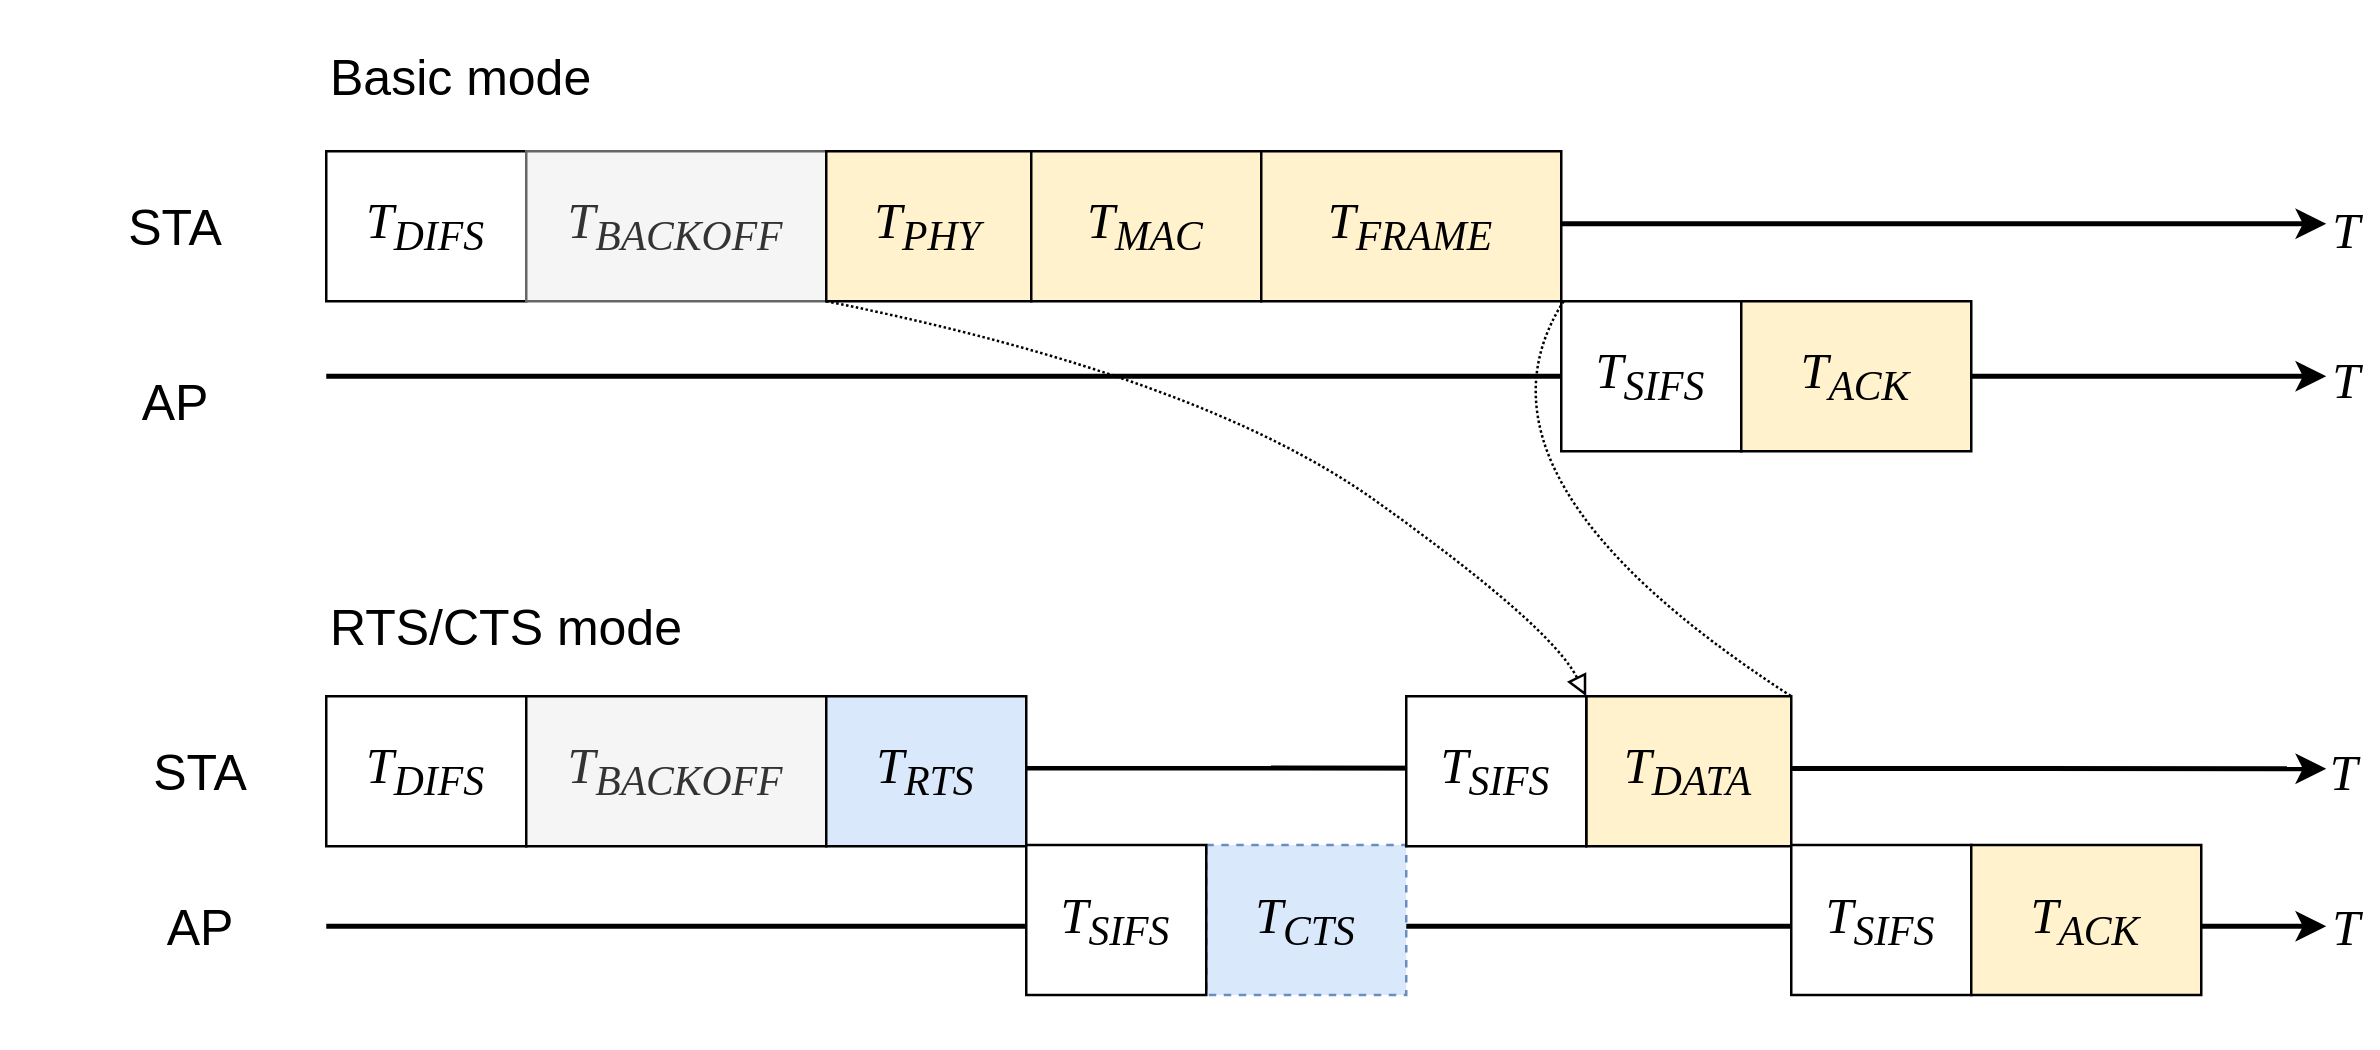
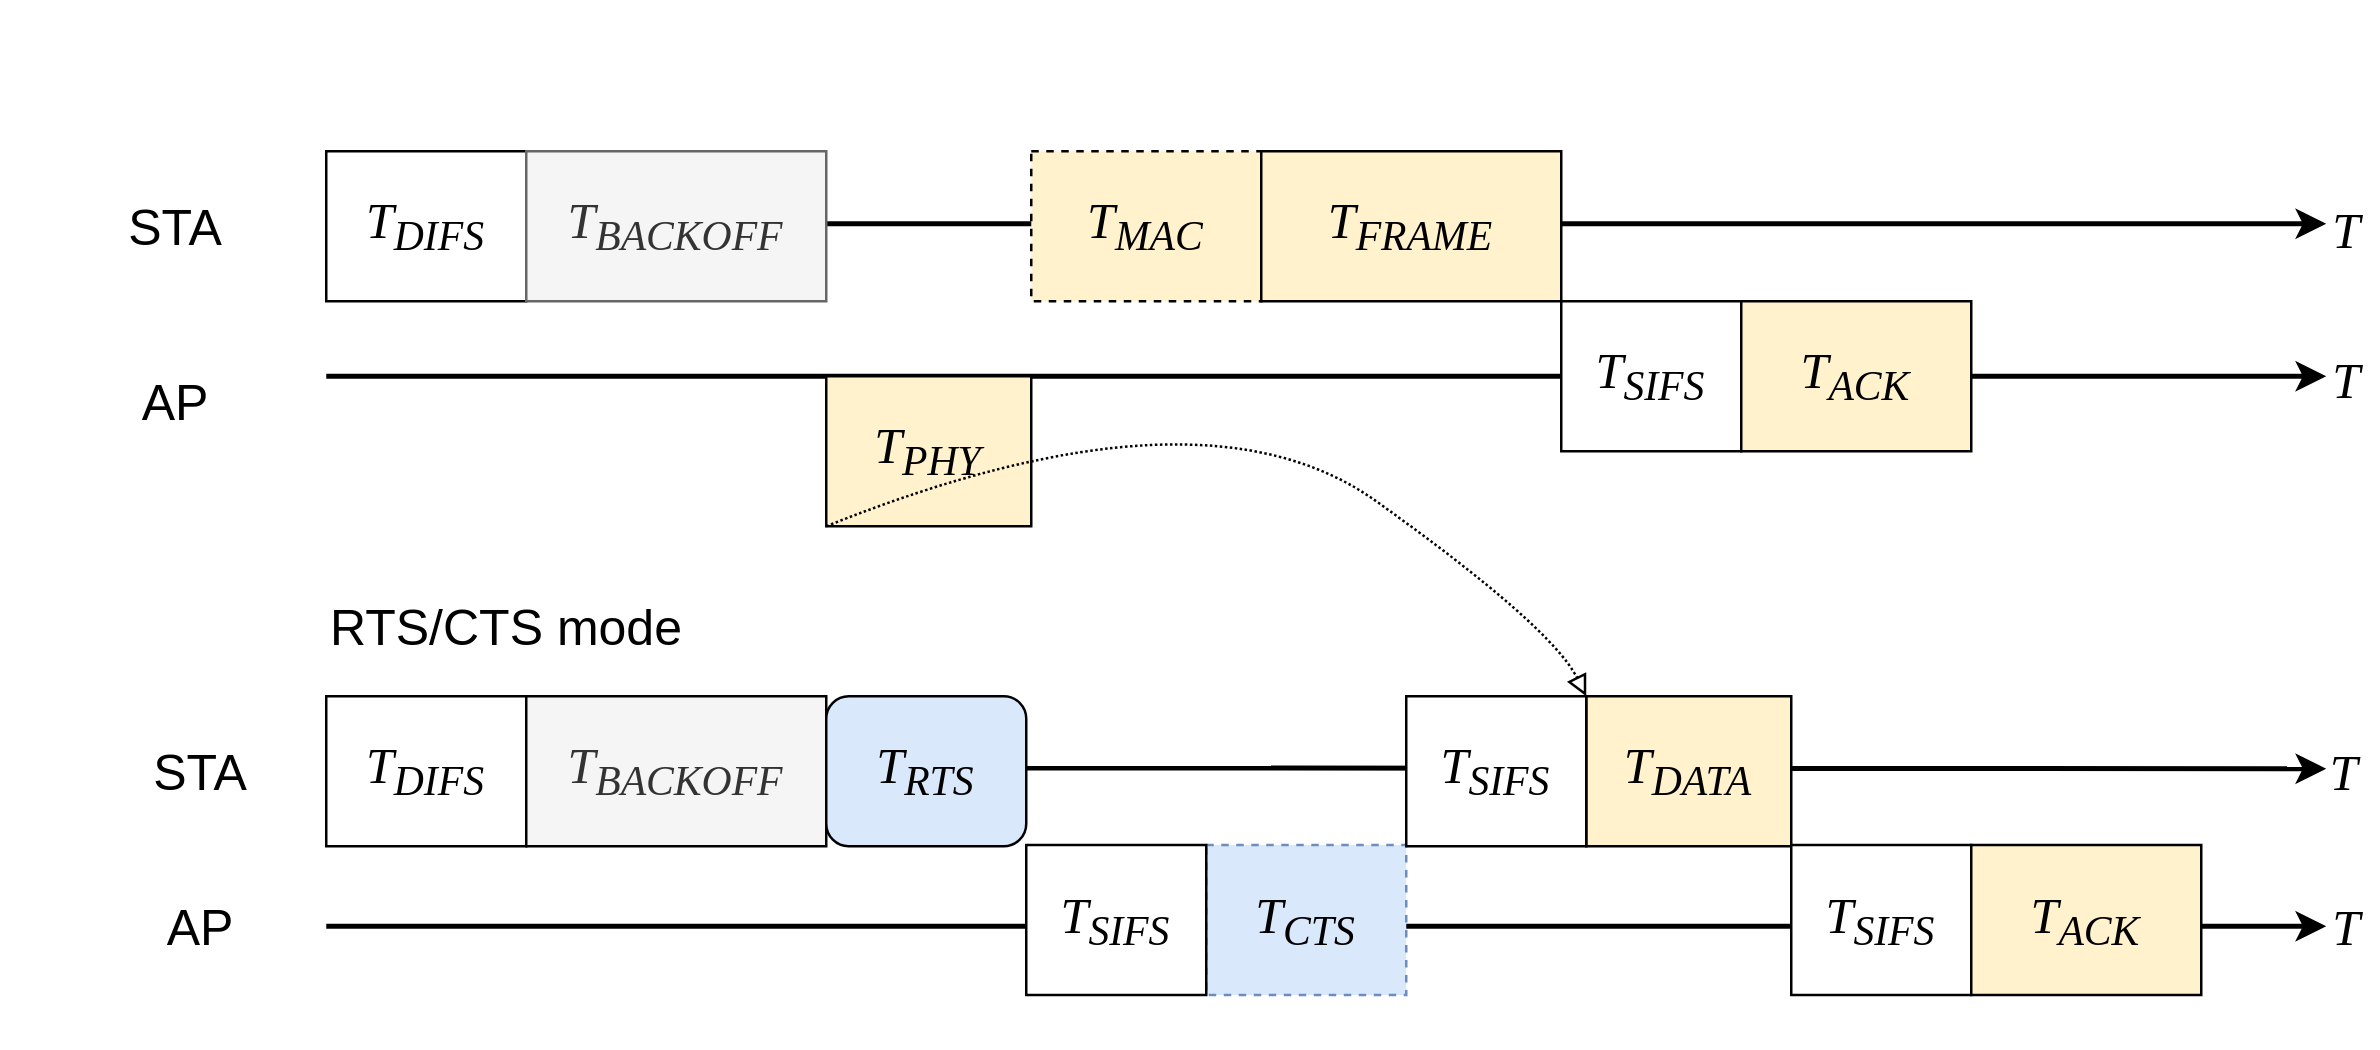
(551, 76) -> none
(929, 226) -> (929, 451)
(1146, 226) -> (1146, 226)
(1625, 565) -> none
(926, 771) -> (926, 771)
